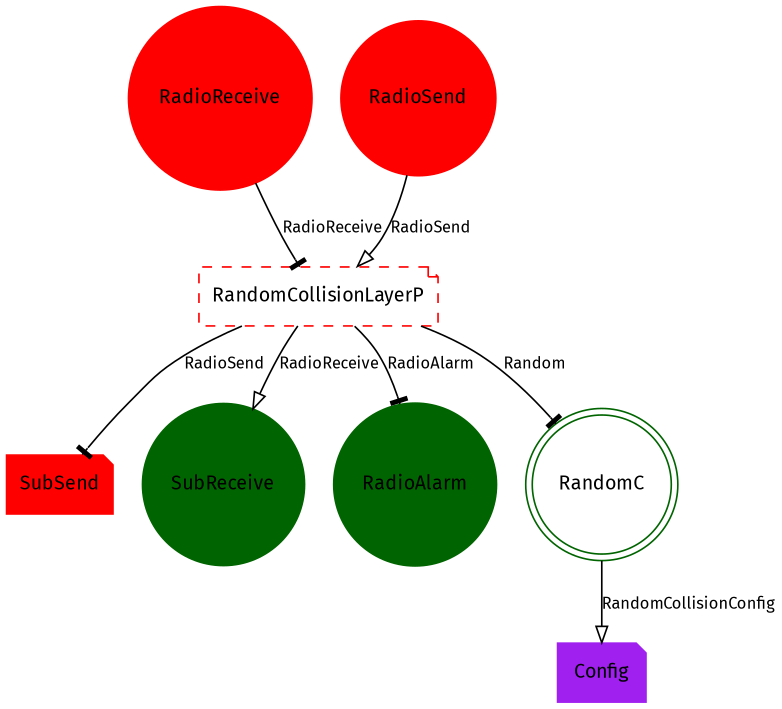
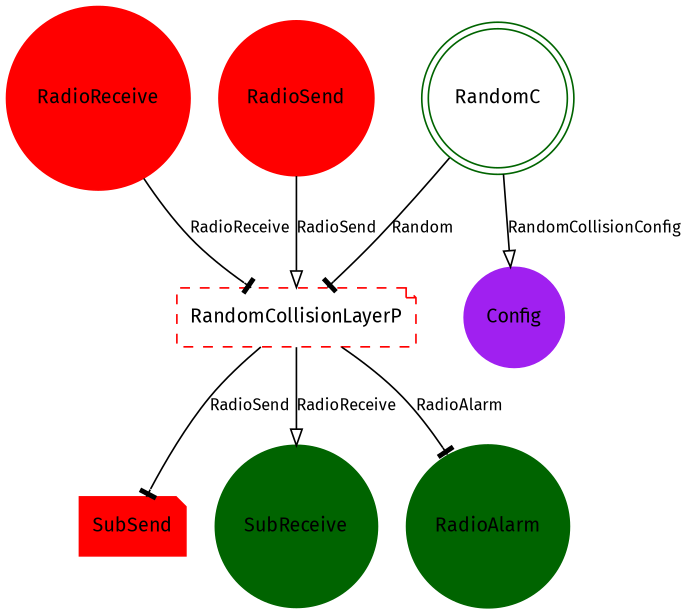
(492, 363) -> (393, 222)
(602, 673) -> (514, 317)
